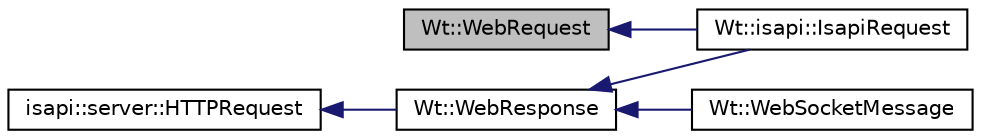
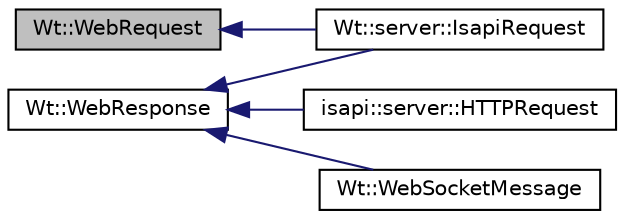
(832, 30) -> (460, 30)
(370, 110) -> (277, 110)
